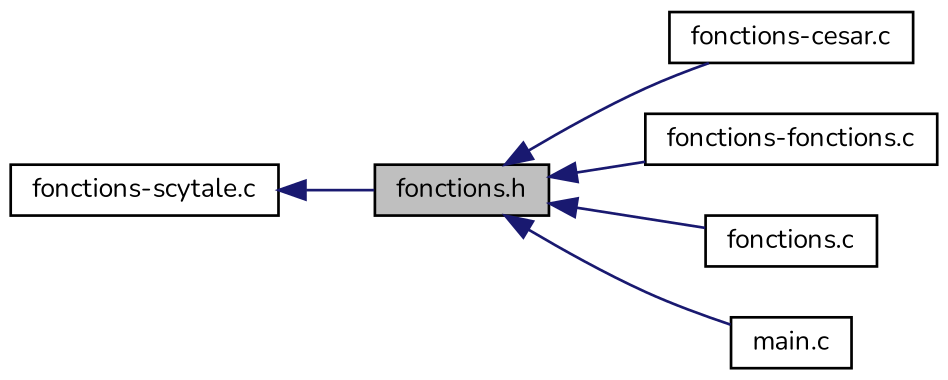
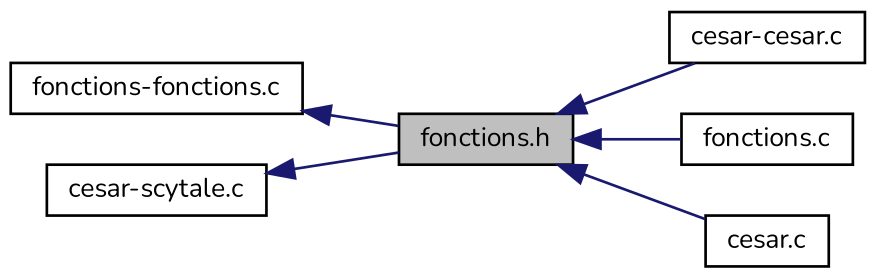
(791, 37) -> (767, 37)
(611, 167) -> (364, 121)
(145, 190) -> (157, 190)
(791, 343) -> (767, 241)
